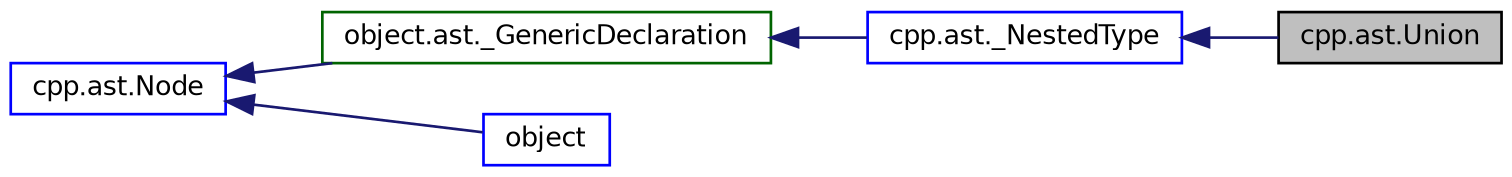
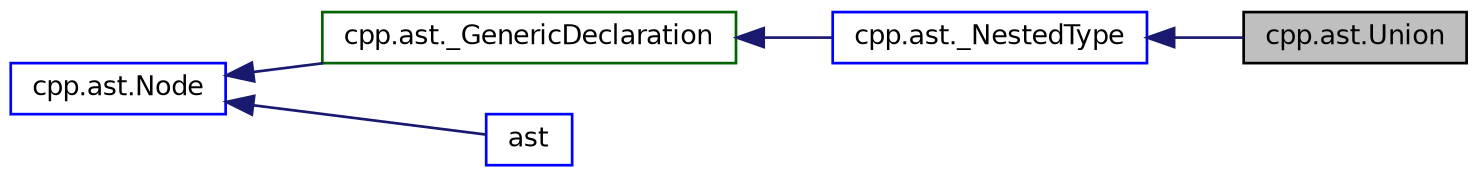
(547, 38) -> (529, 38)
(547, 140) -> (529, 140)
